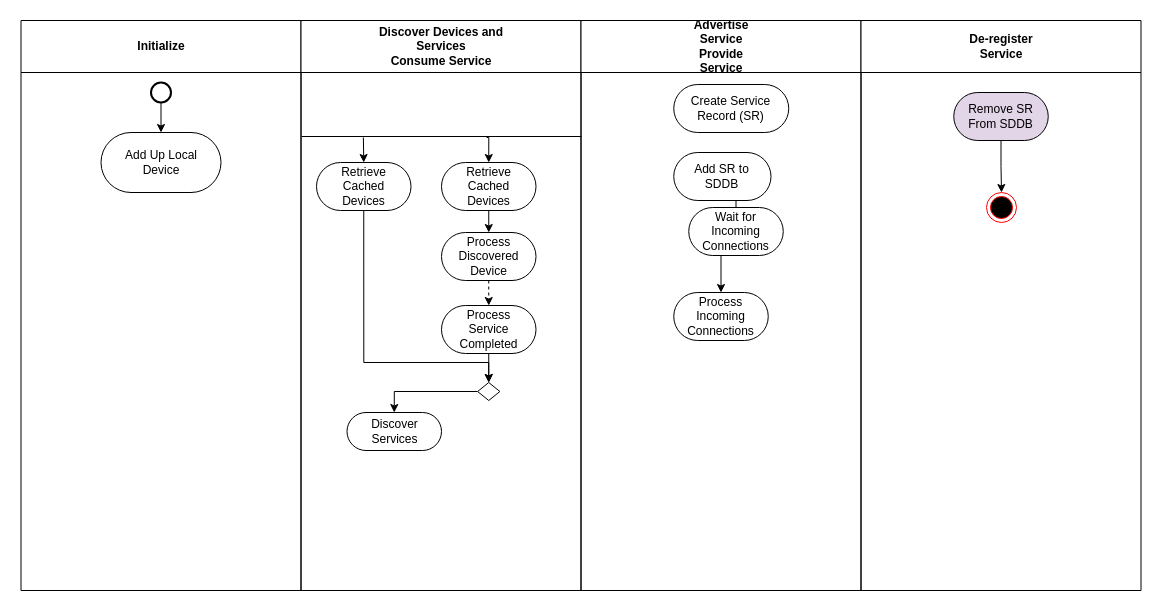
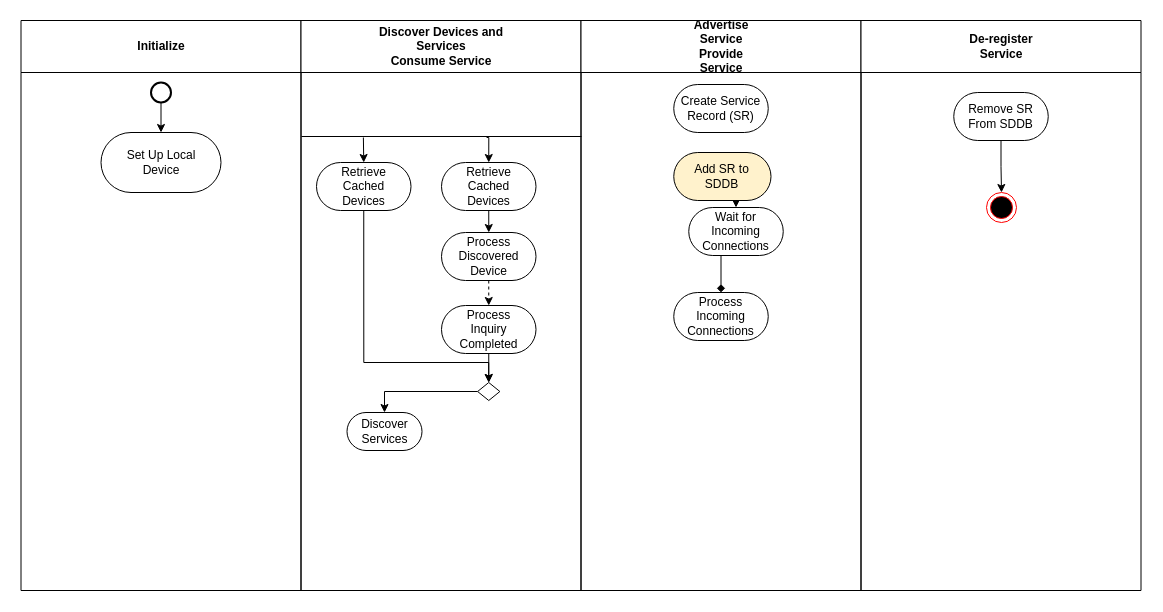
(731, 109) -> (721, 109)
(1001, 117) -> (1001, 117)
(162, 163) -> (162, 163)
(722, 177) -> (722, 177)
(735, 201) -> (734, 201)
(721, 284) -> (721, 283)
(489, 330) -> (489, 330)
(394, 432) -> (385, 432)
